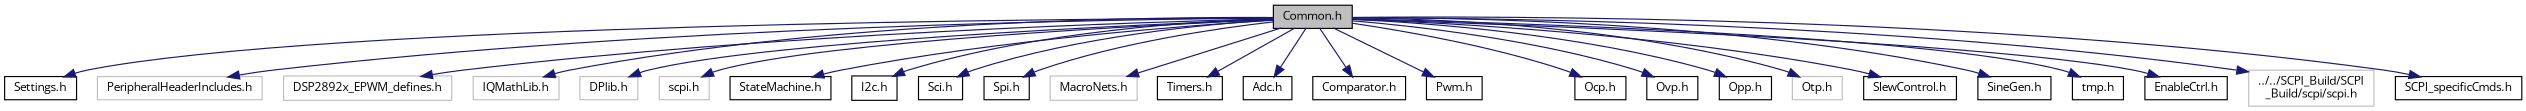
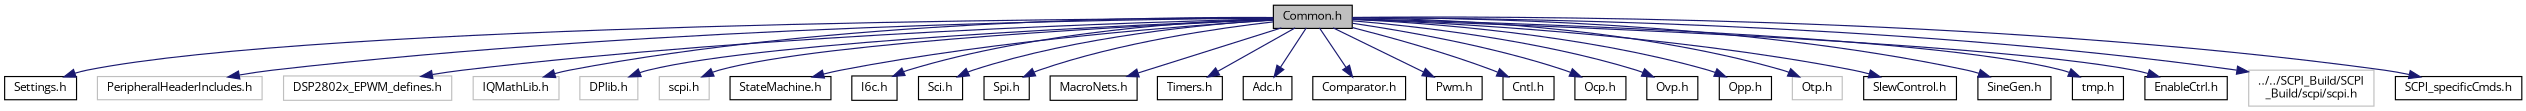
(368, 88) -> (368, 88)
(874, 88) -> (874, 88)
(1094, 88) -> (1094, 88)
none -> (1529, 88)
